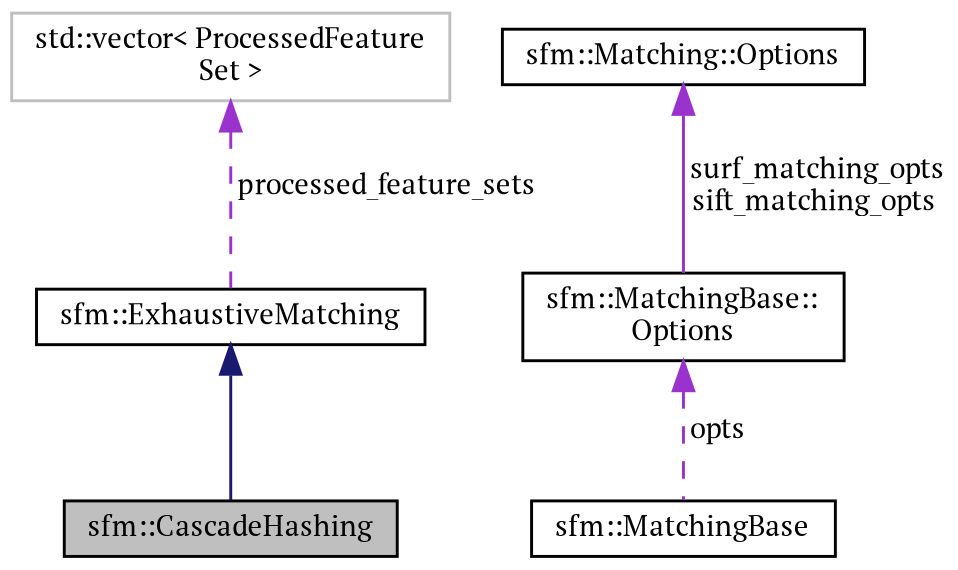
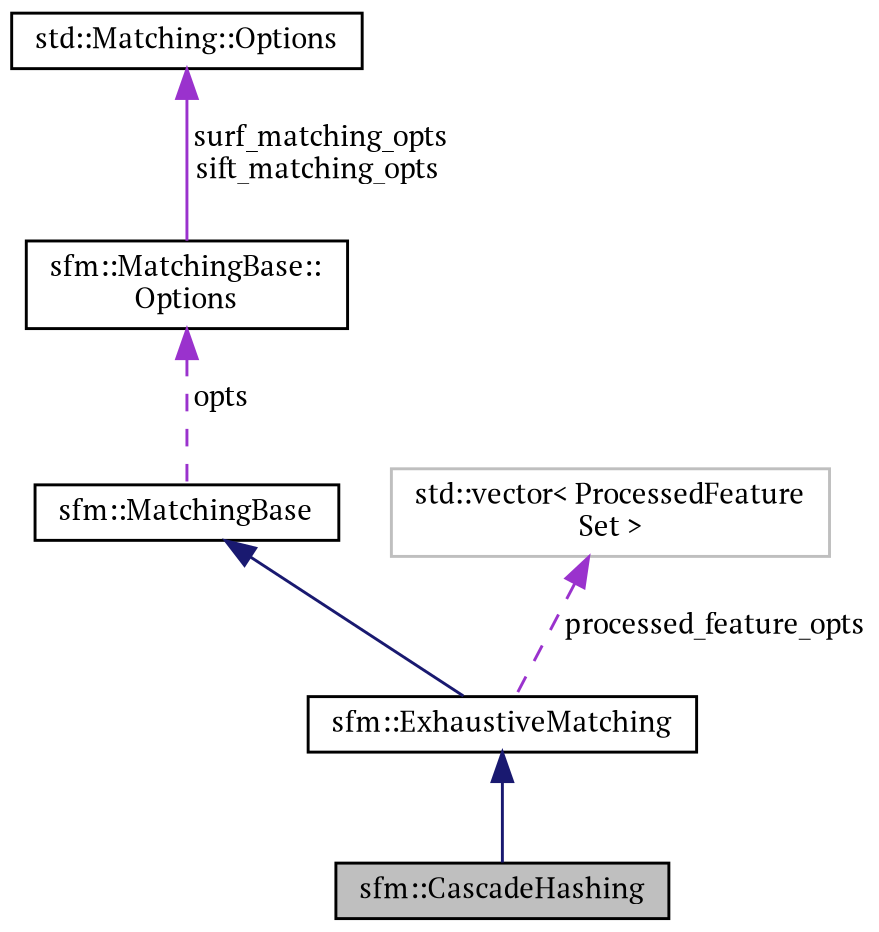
(683, 57) -> (187, 41)
(384, 187) -> (713, 627)
none -> (357, 627)
